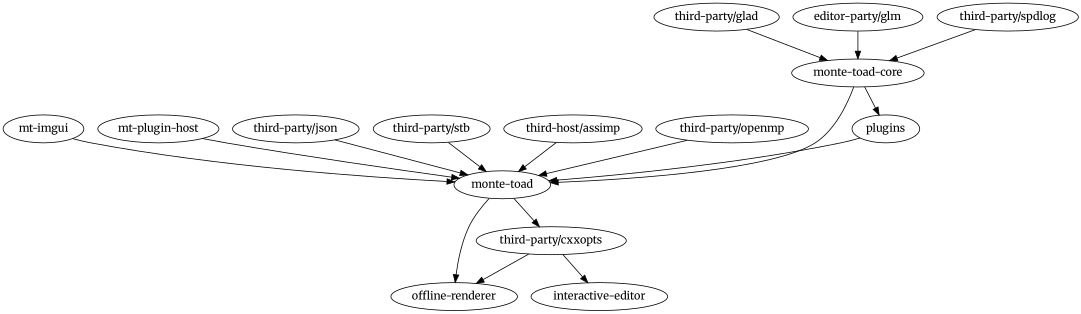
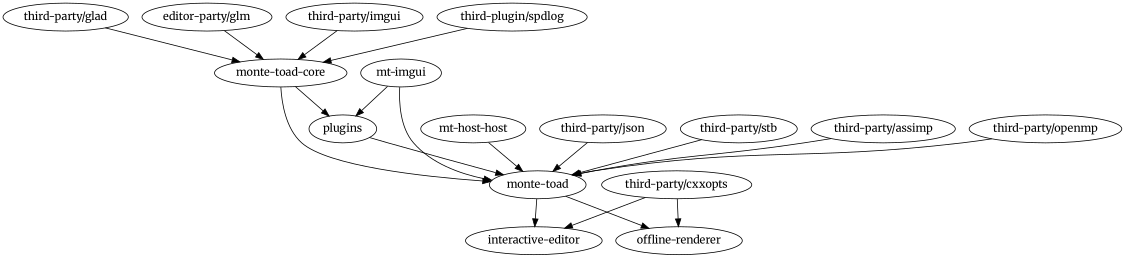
none -> (354, 17)
(1008, 17) -> (512, 17)
none -> (375, 98)
(158, 129) -> (473, 129)
(573, 129) -> (883, 129)
(524, 210) -> (536, 209)
